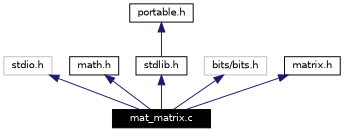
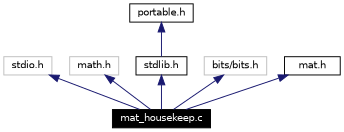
(94, 66) -> (94, 66)
(312, 66) -> (312, 66)
(161, 119) -> (161, 119)
